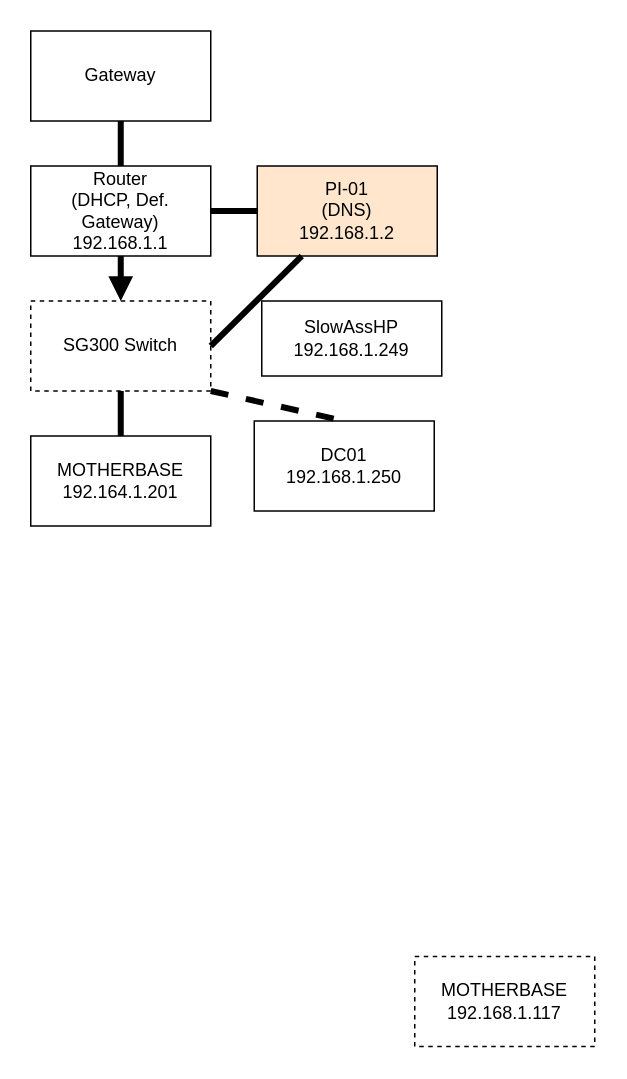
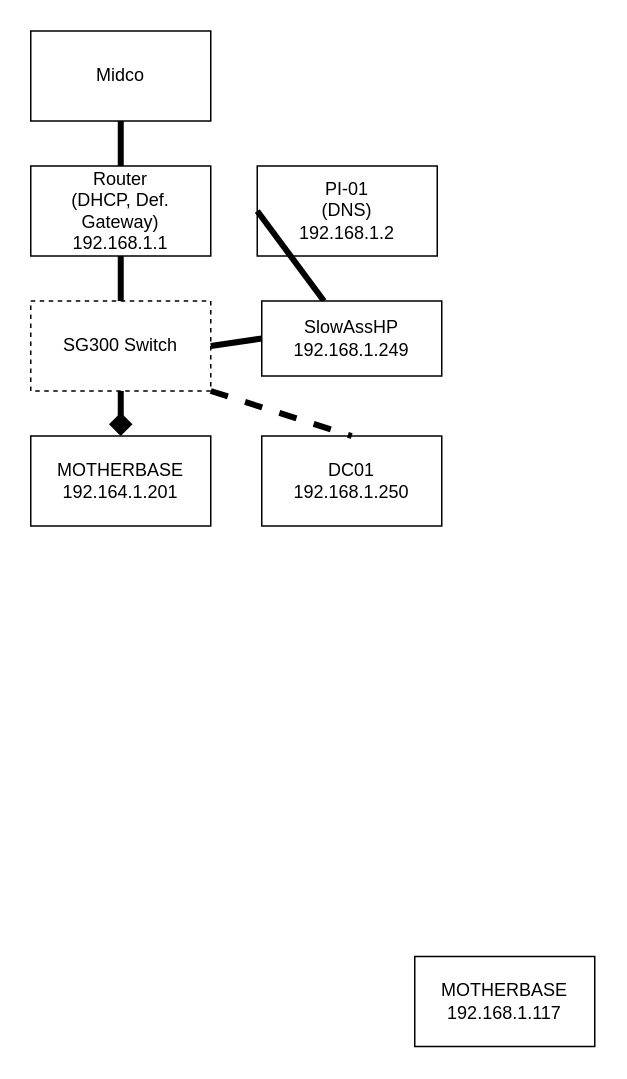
(121, 76) -> (121, 76)
(234, 211) -> (291, 256)
(347, 211) -> (347, 211)
(121, 276) -> (121, 297)
(256, 301) -> (236, 342)
(121, 433) -> (121, 414)
(344, 466) -> (352, 481)
(505, 1001) -> (505, 1001)
